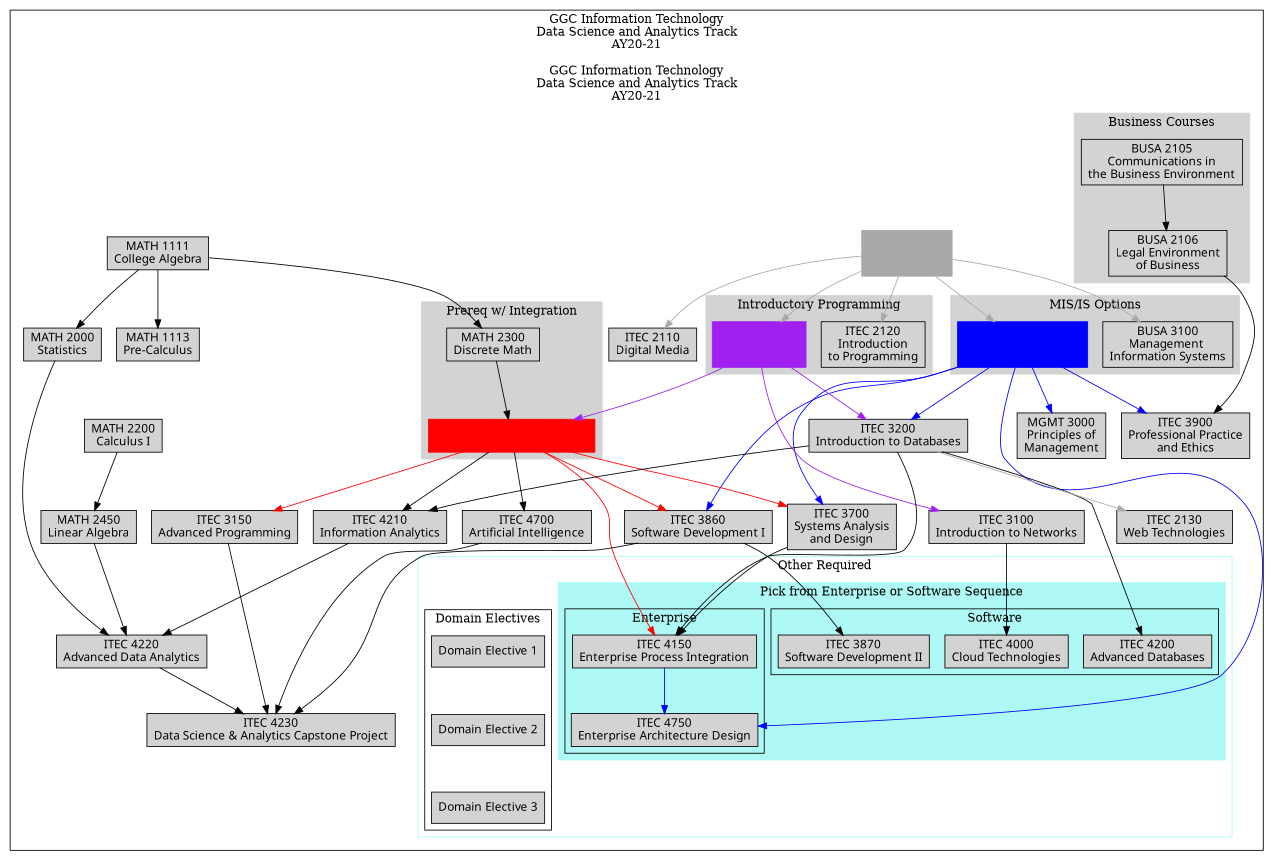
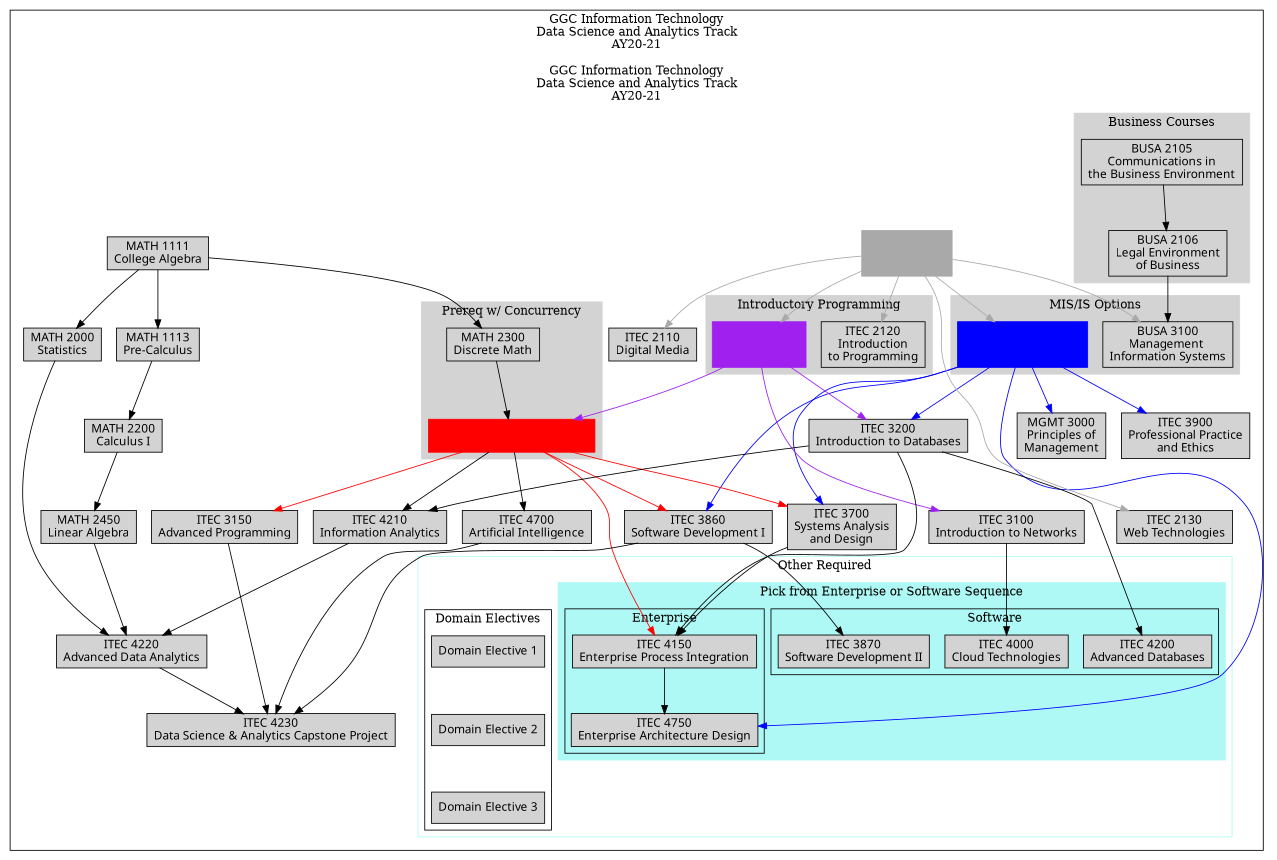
(512, 312) -> (512, 312)
(1251, 352) -> (1168, 290)
none -> (142, 386)
(1027, 480) -> (982, 429)
(665, 687) -> (665, 687)
